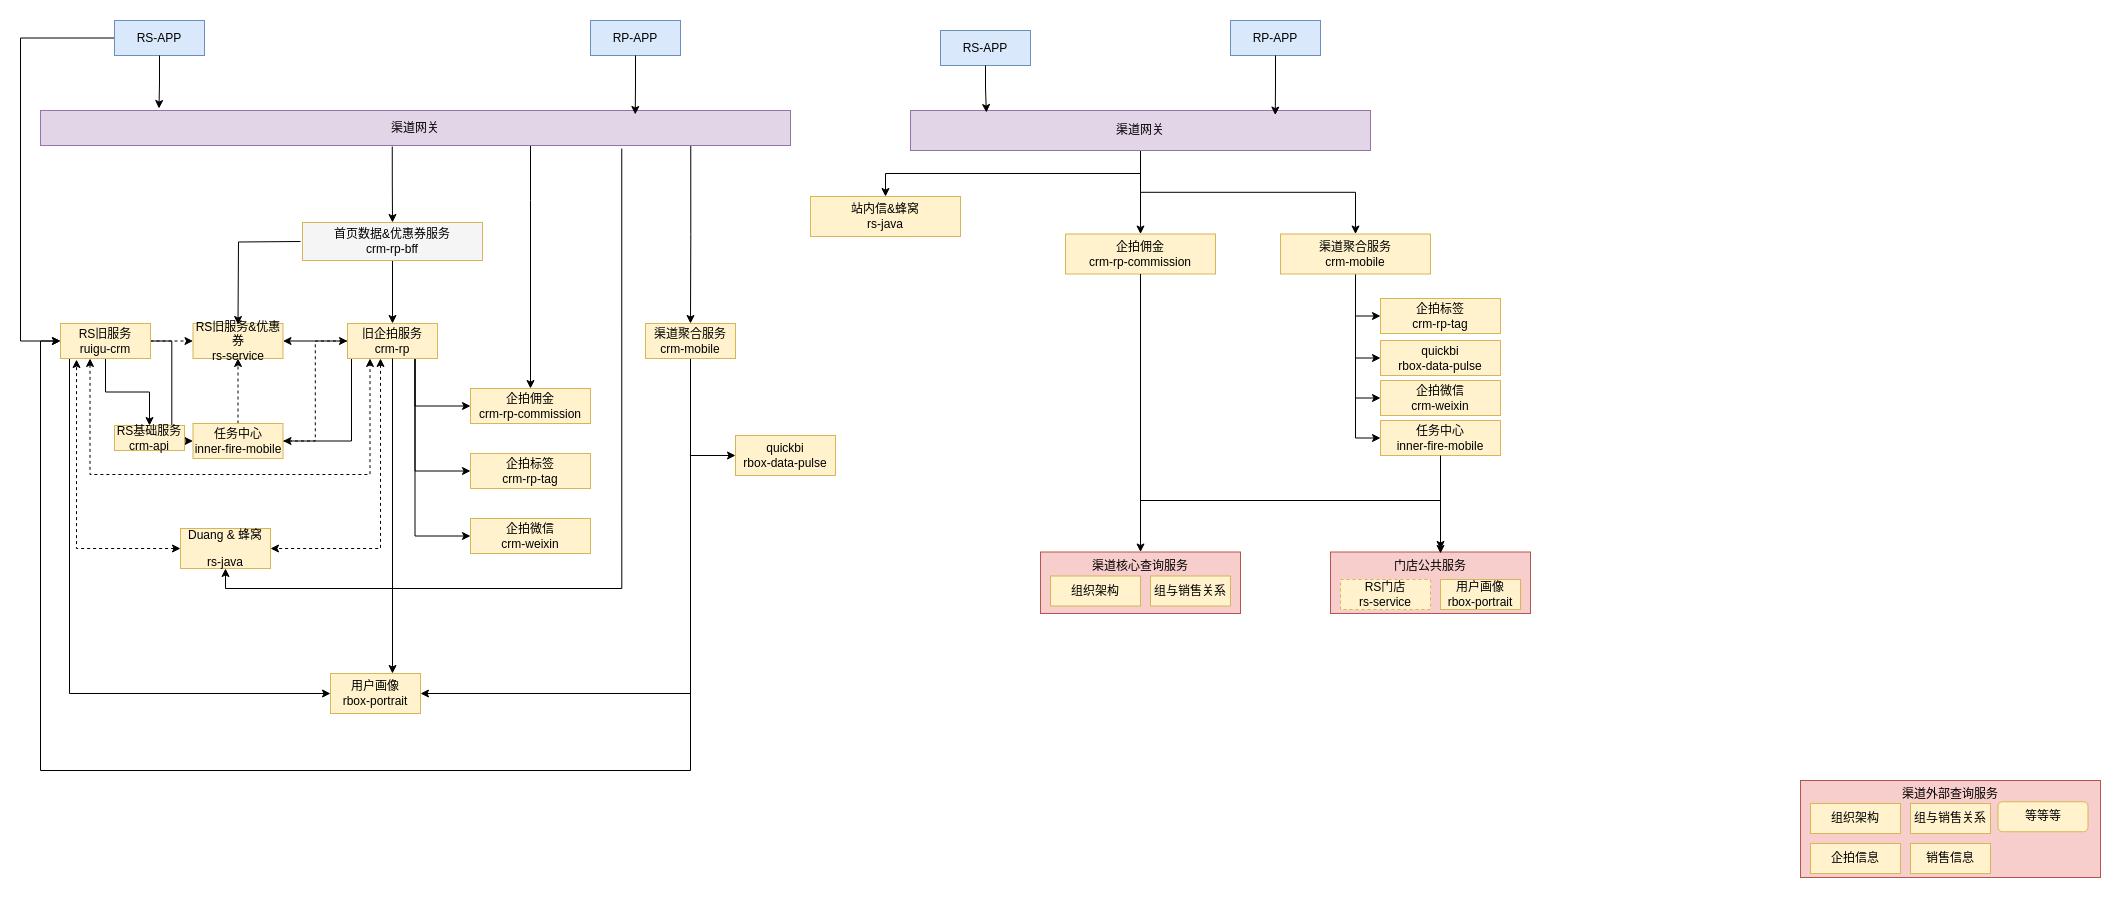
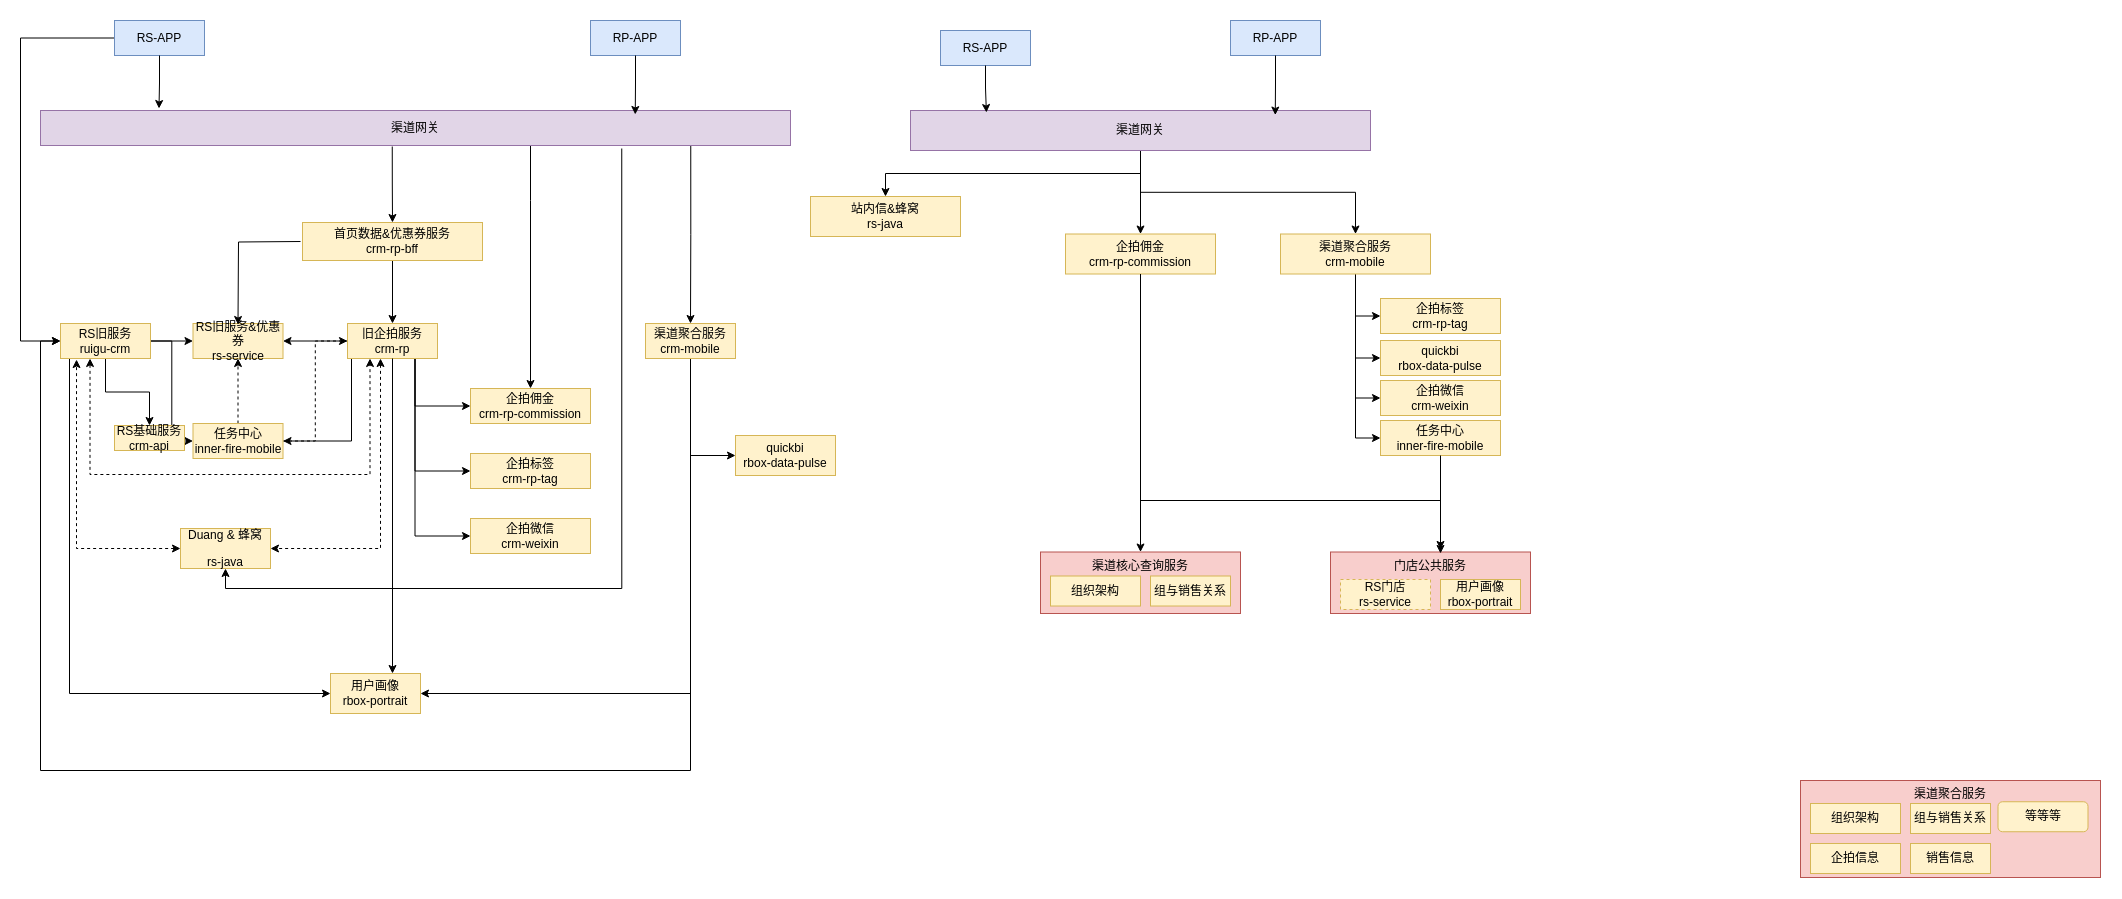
(393, 242) -> (393, 242)
(180, 341) -> (180, 341)
(1951, 795) -> (1951, 795)
